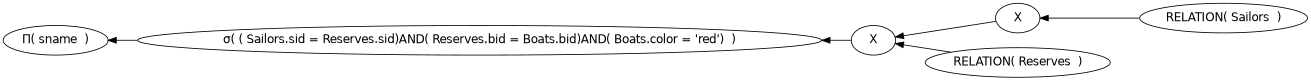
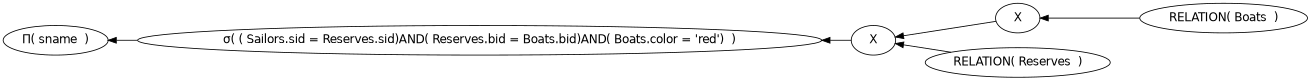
(1224, 18) -> (1224, 18)
